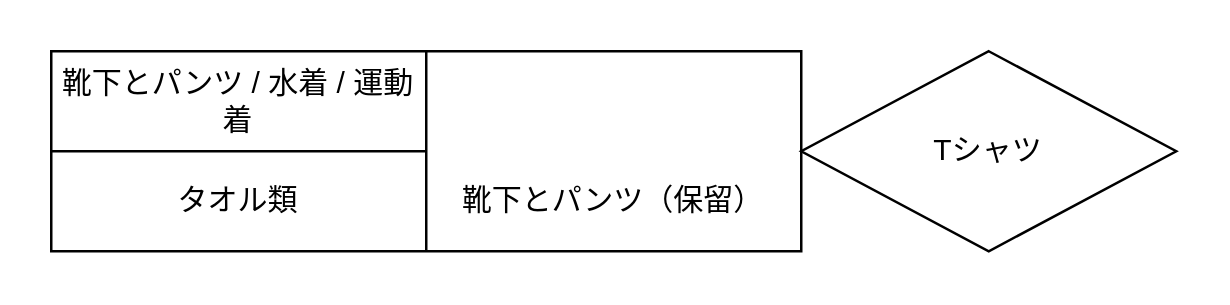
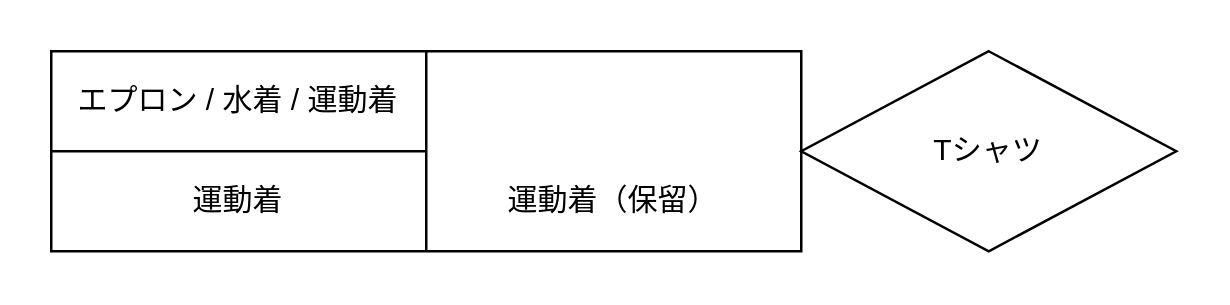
(239, 101) -> (239, 101)
(239, 201) -> (239, 201)
(614, 201) -> (614, 201)
